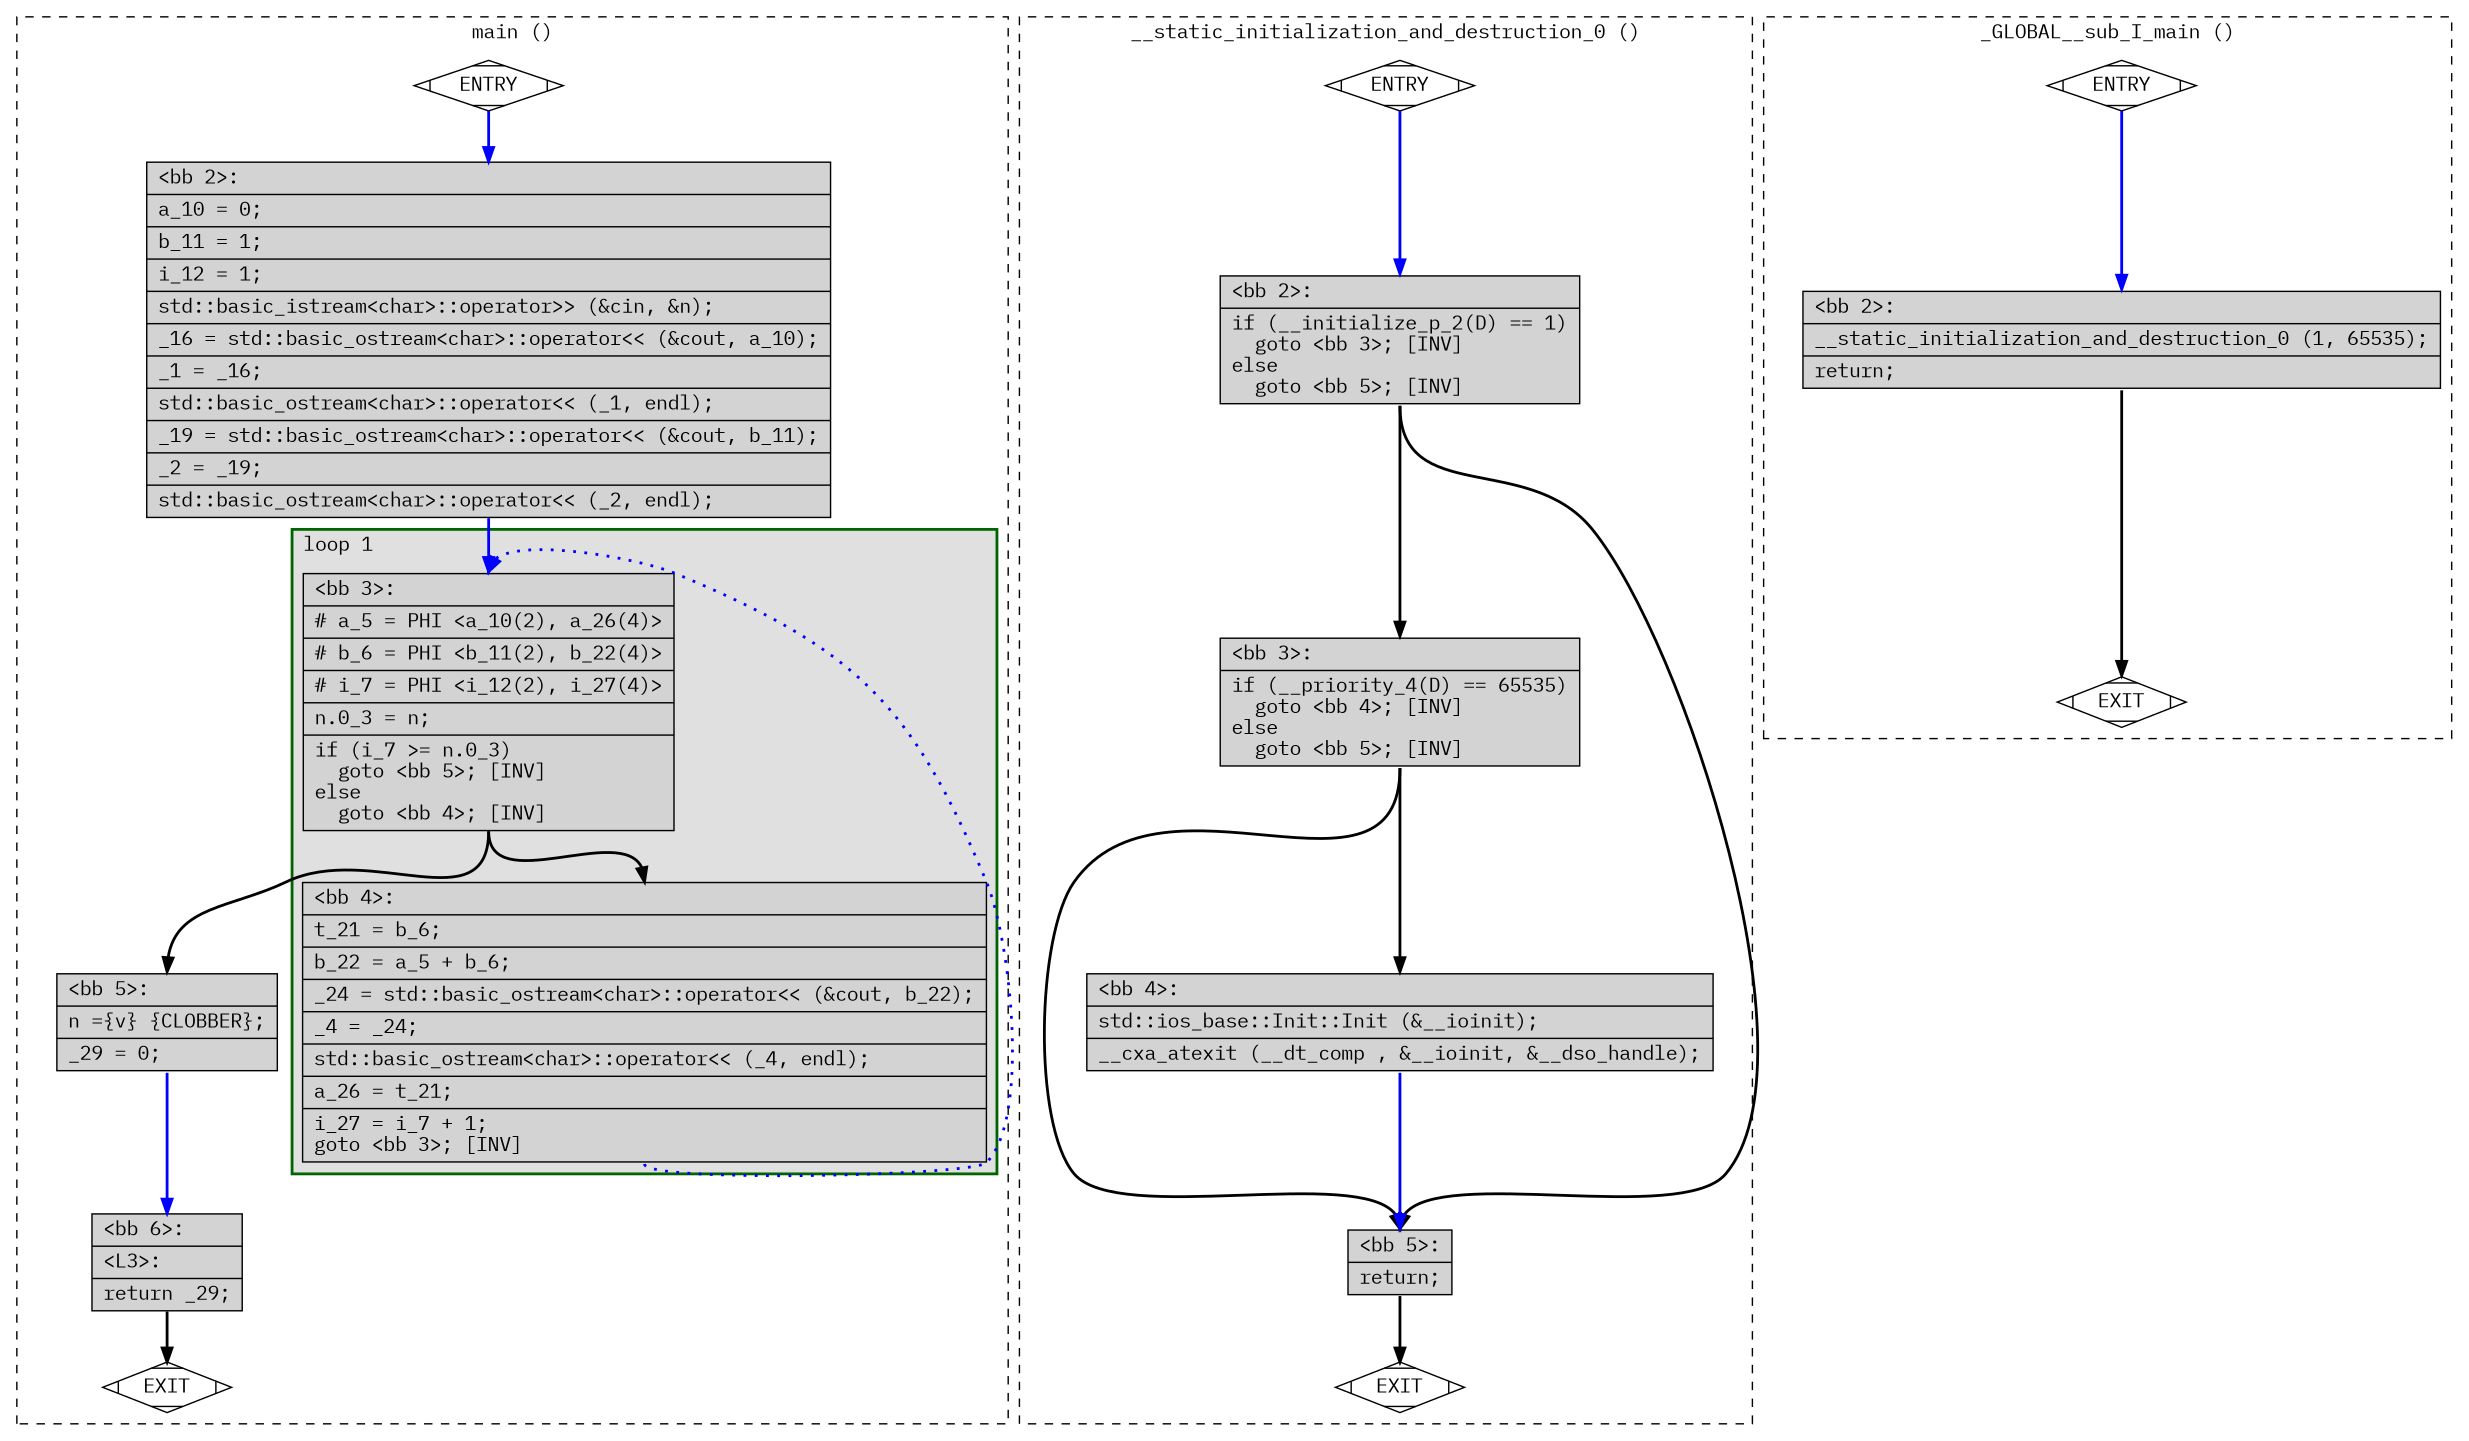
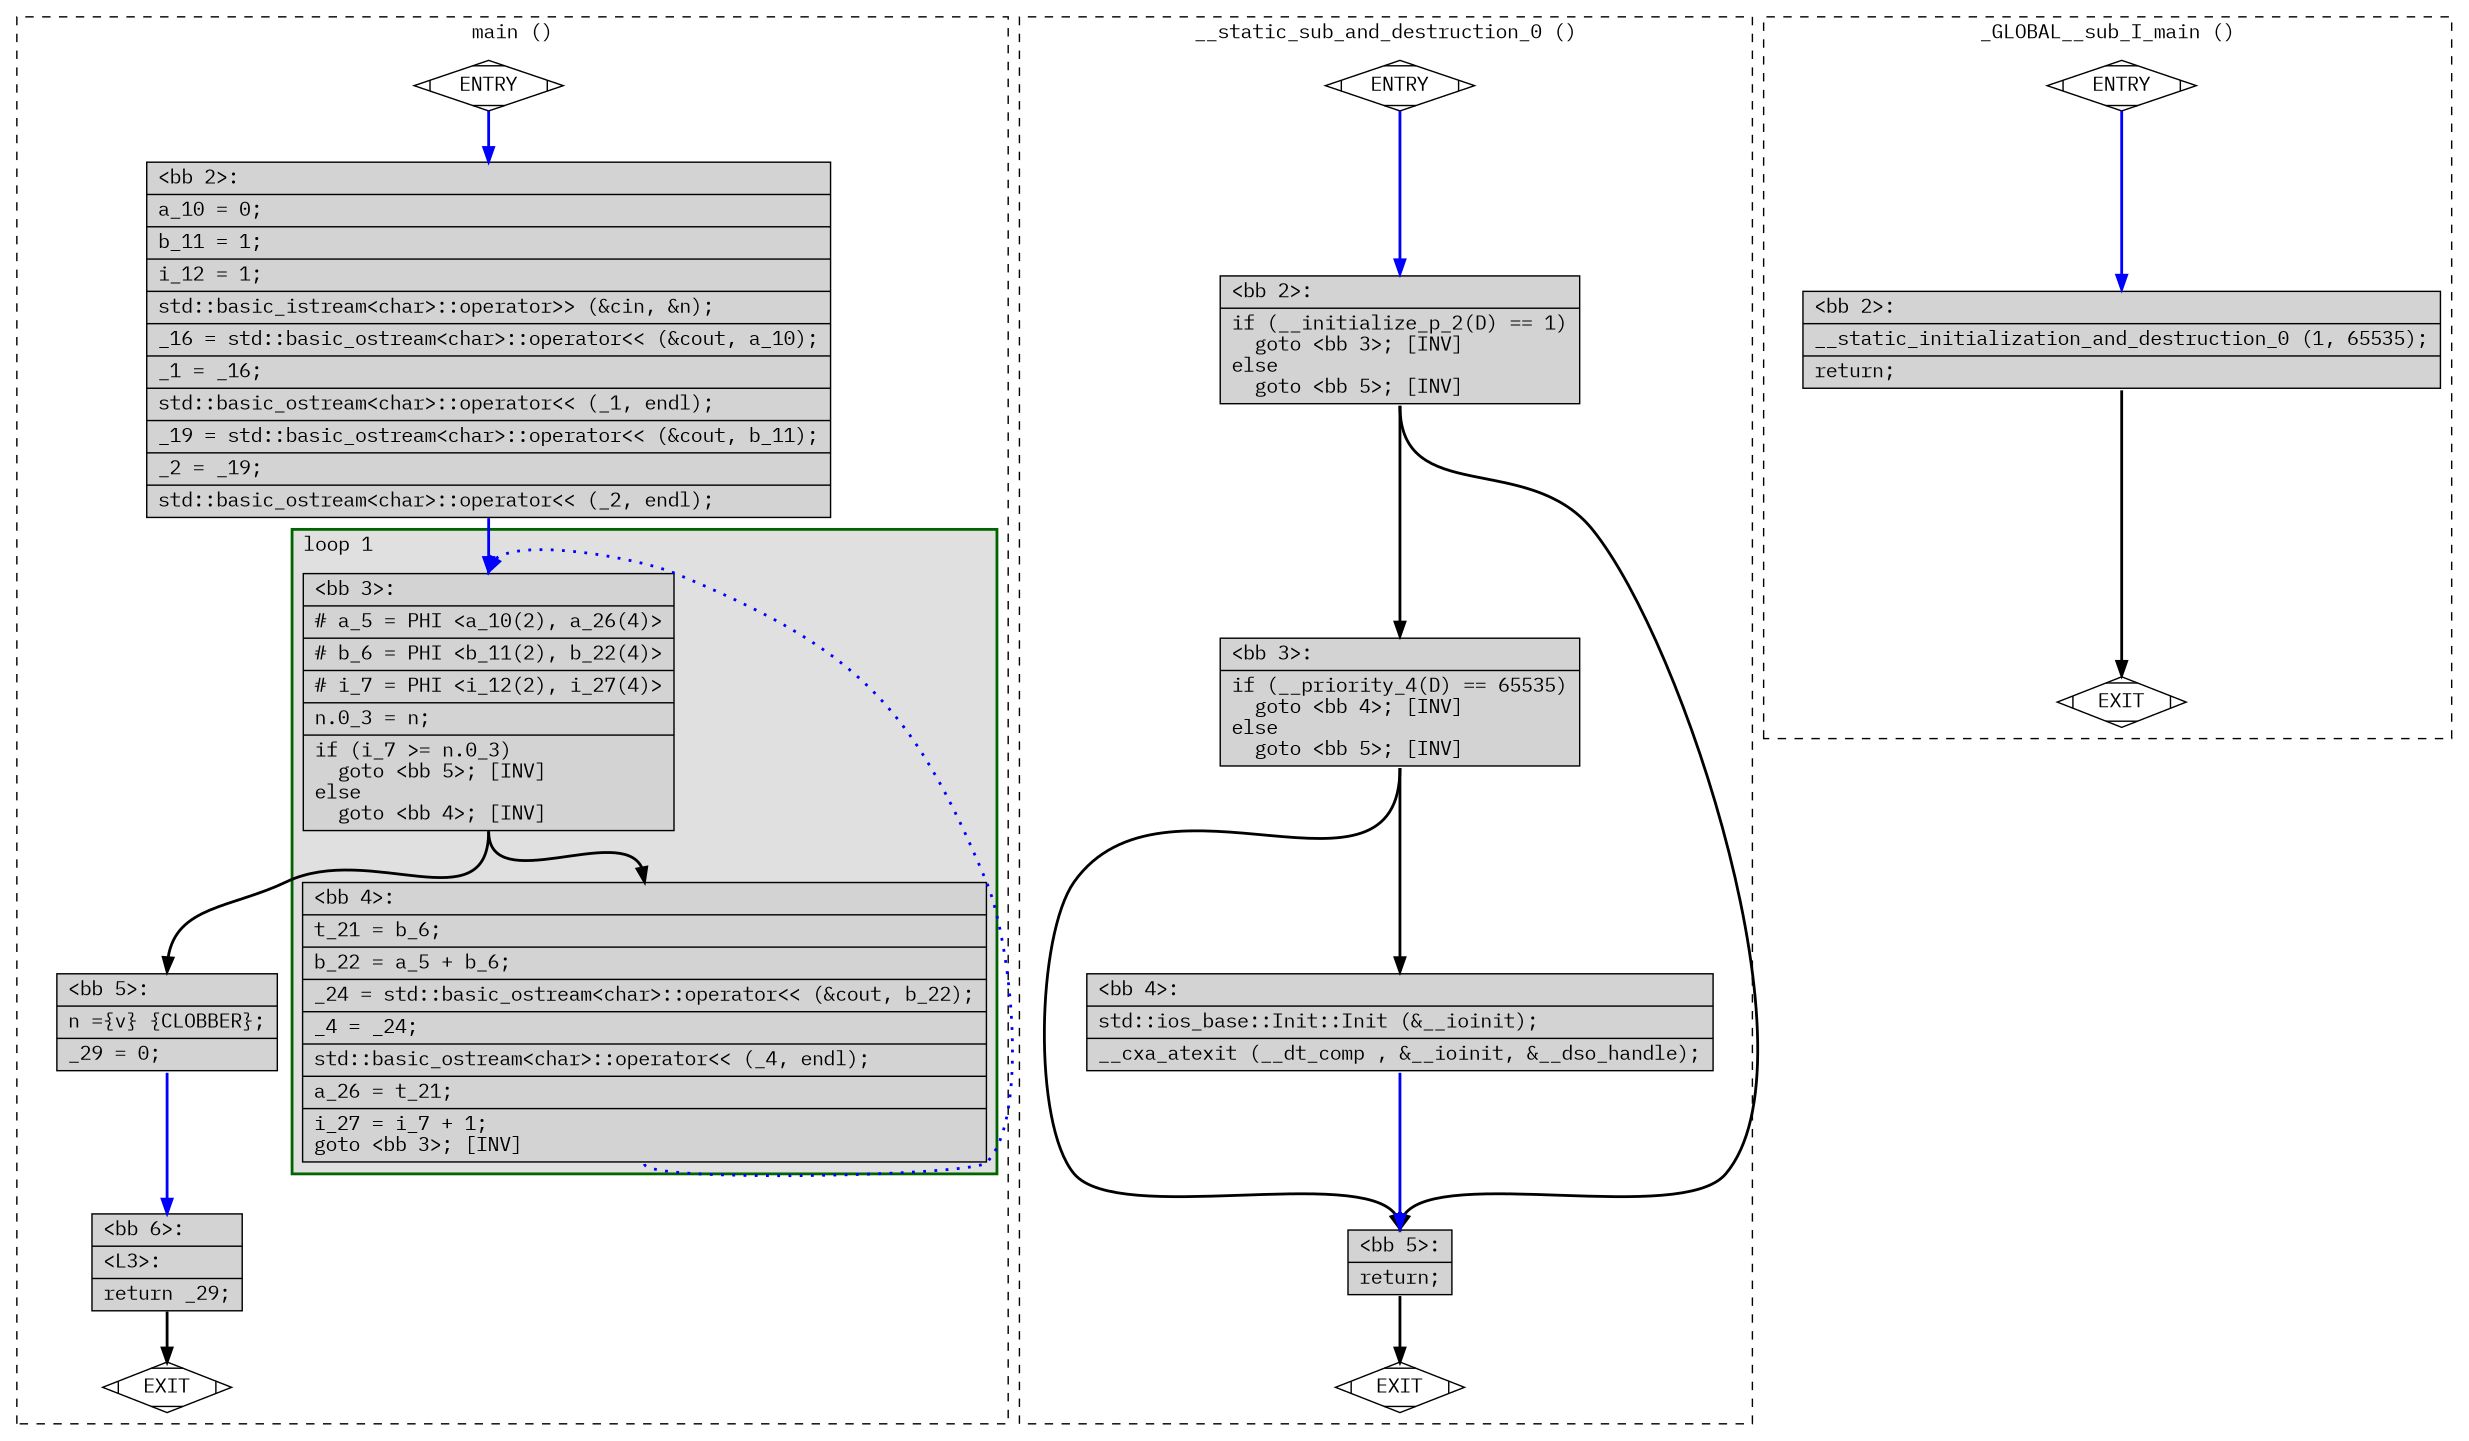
(1386, 33) -> (1386, 33)
